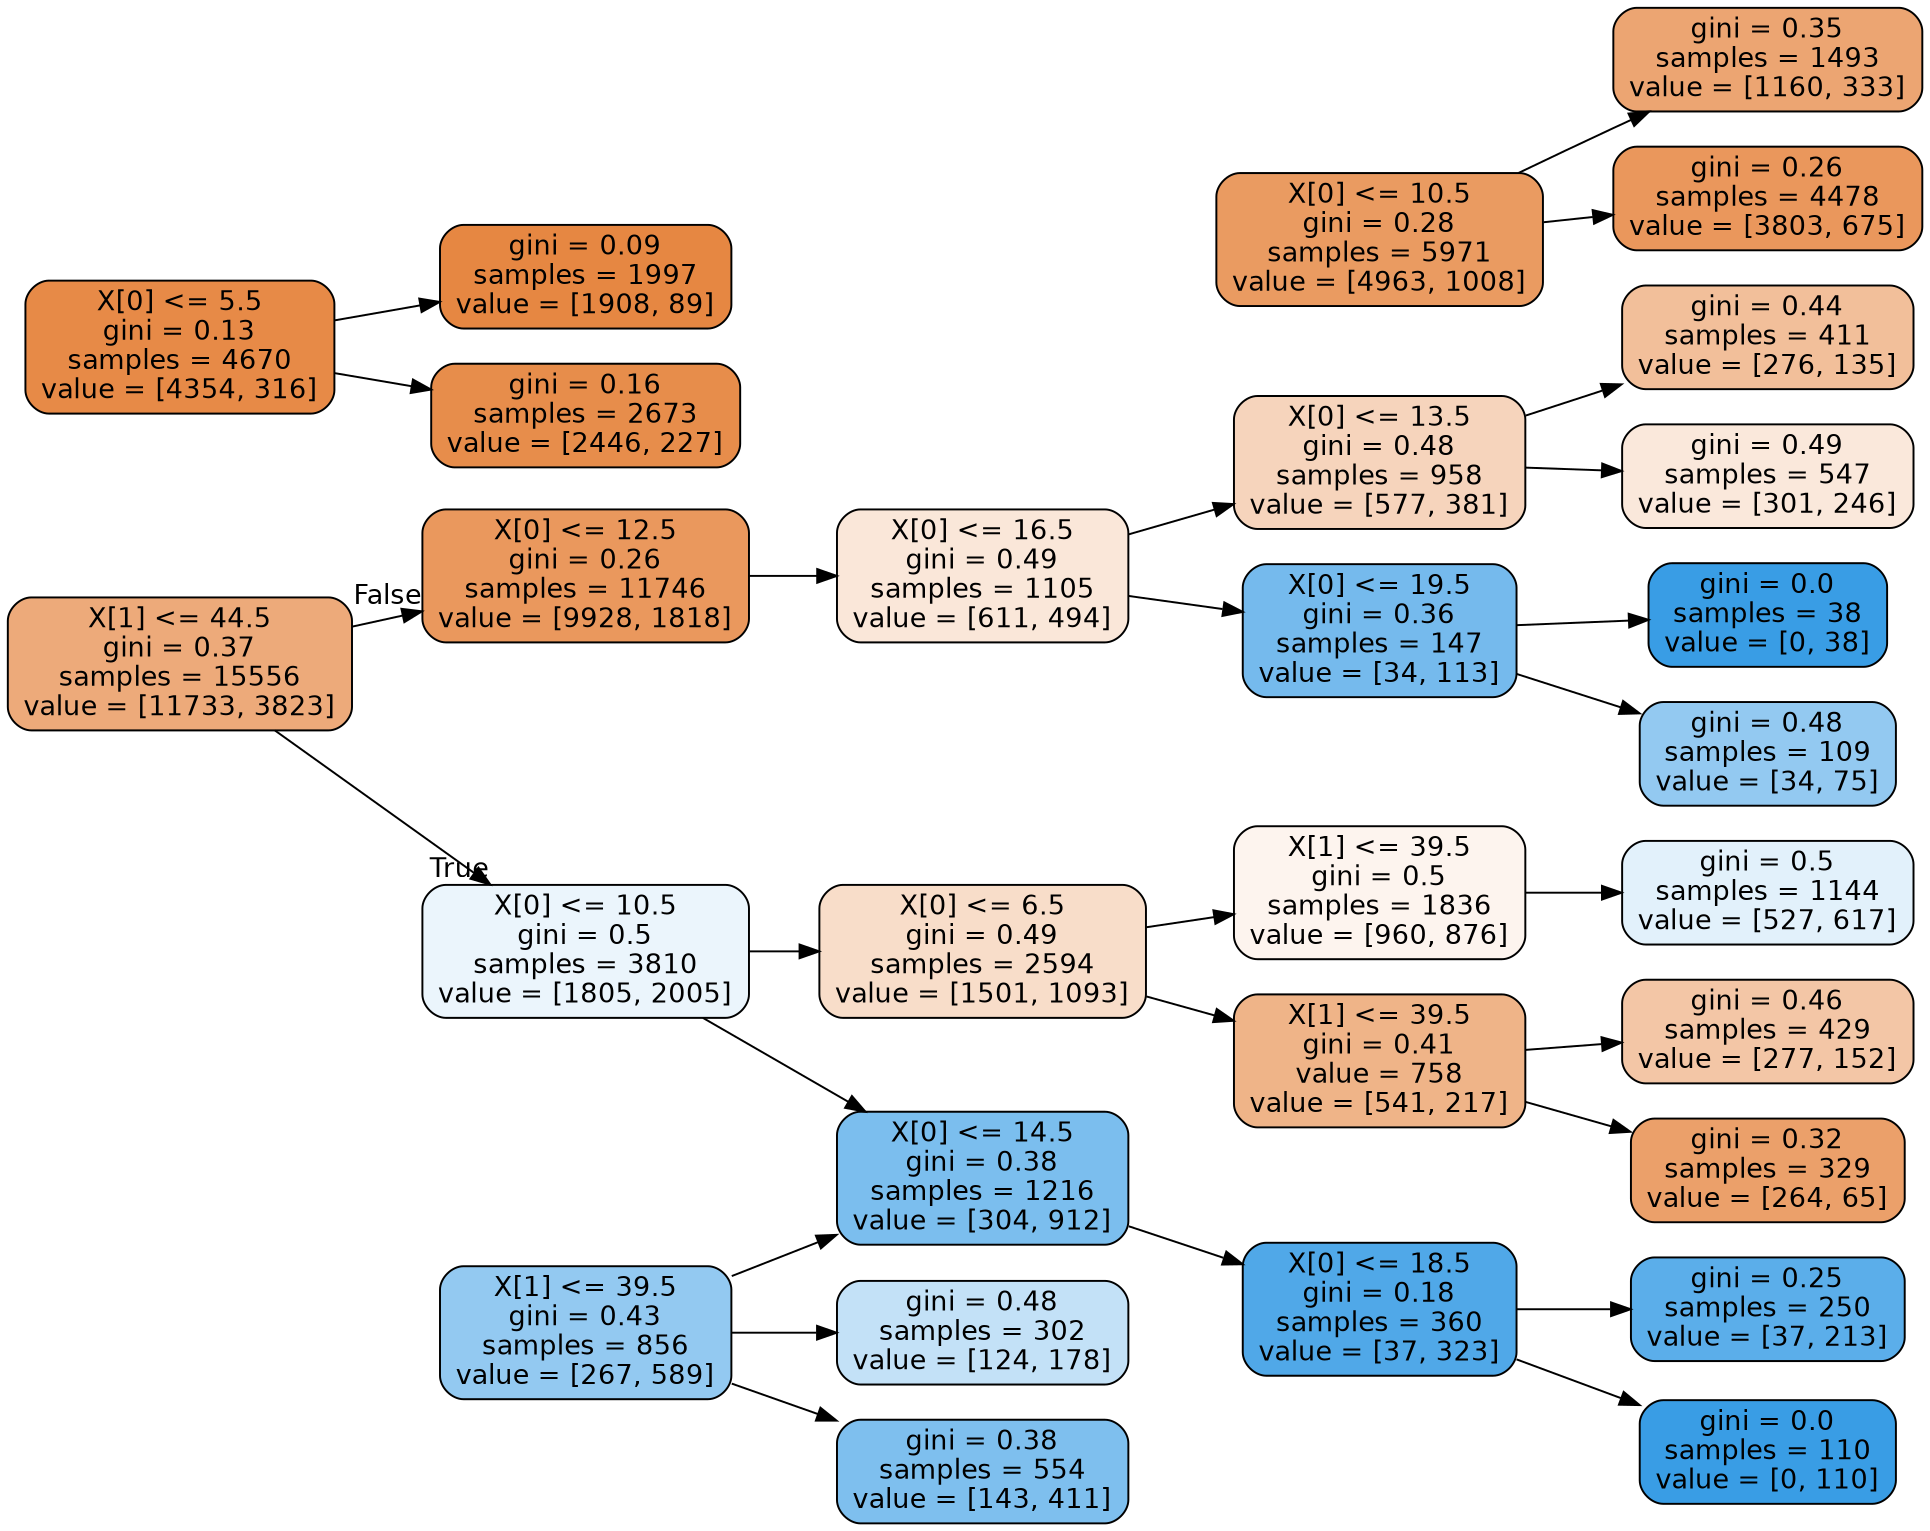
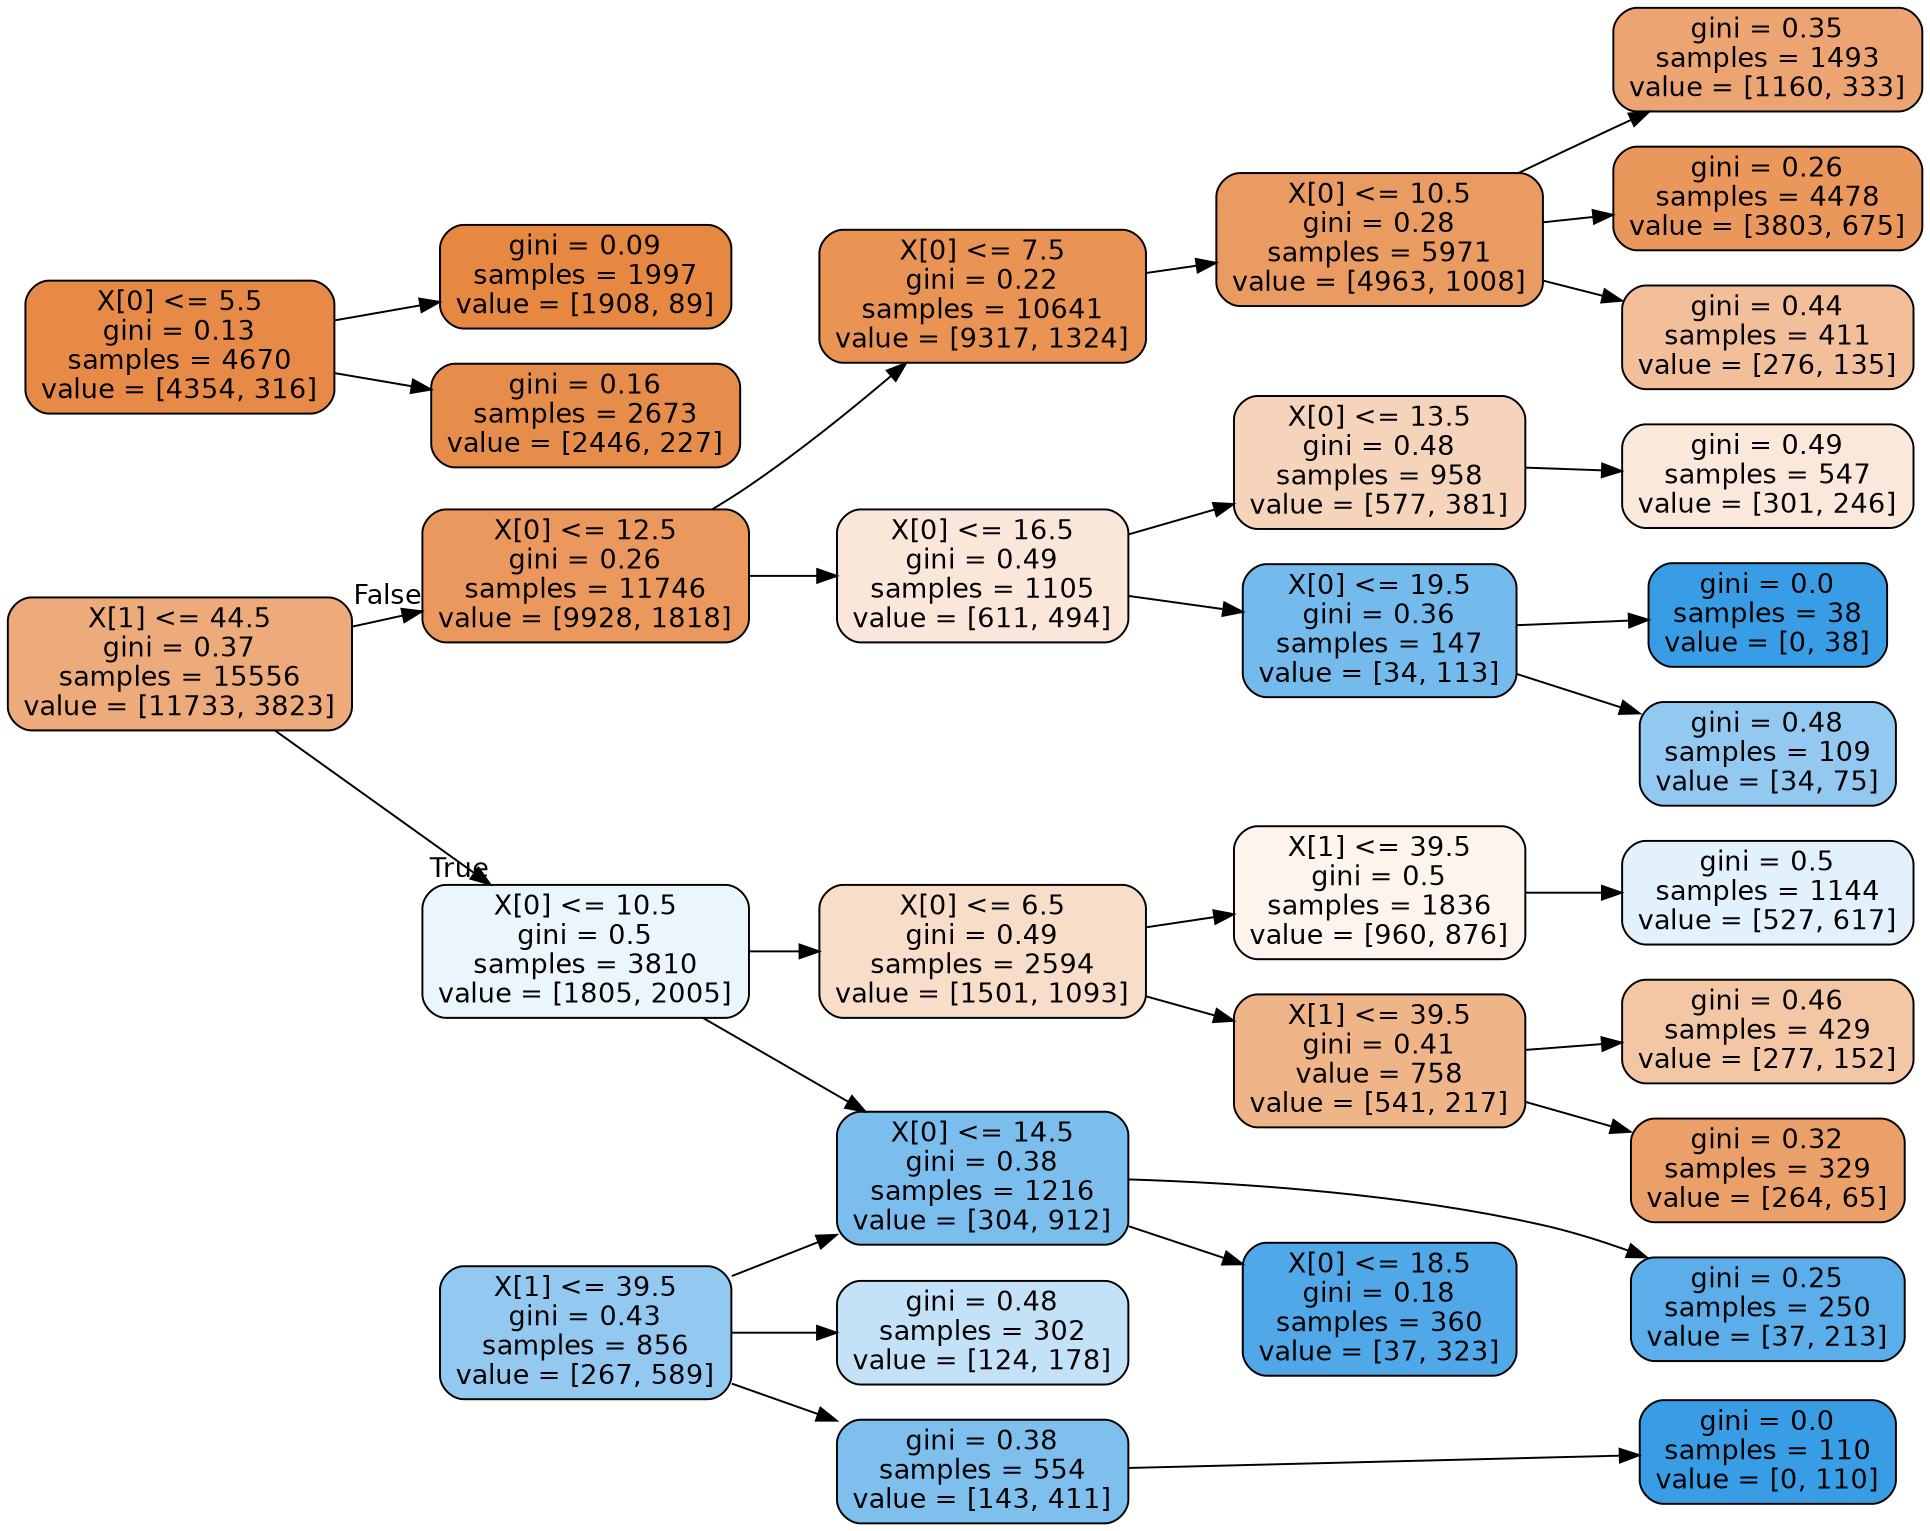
none -> (983, 296)
(1564, 403) -> (1573, 288)
(1563, 1309) -> (1381, 1198)
(1569, 1379) -> (1374, 1462)
